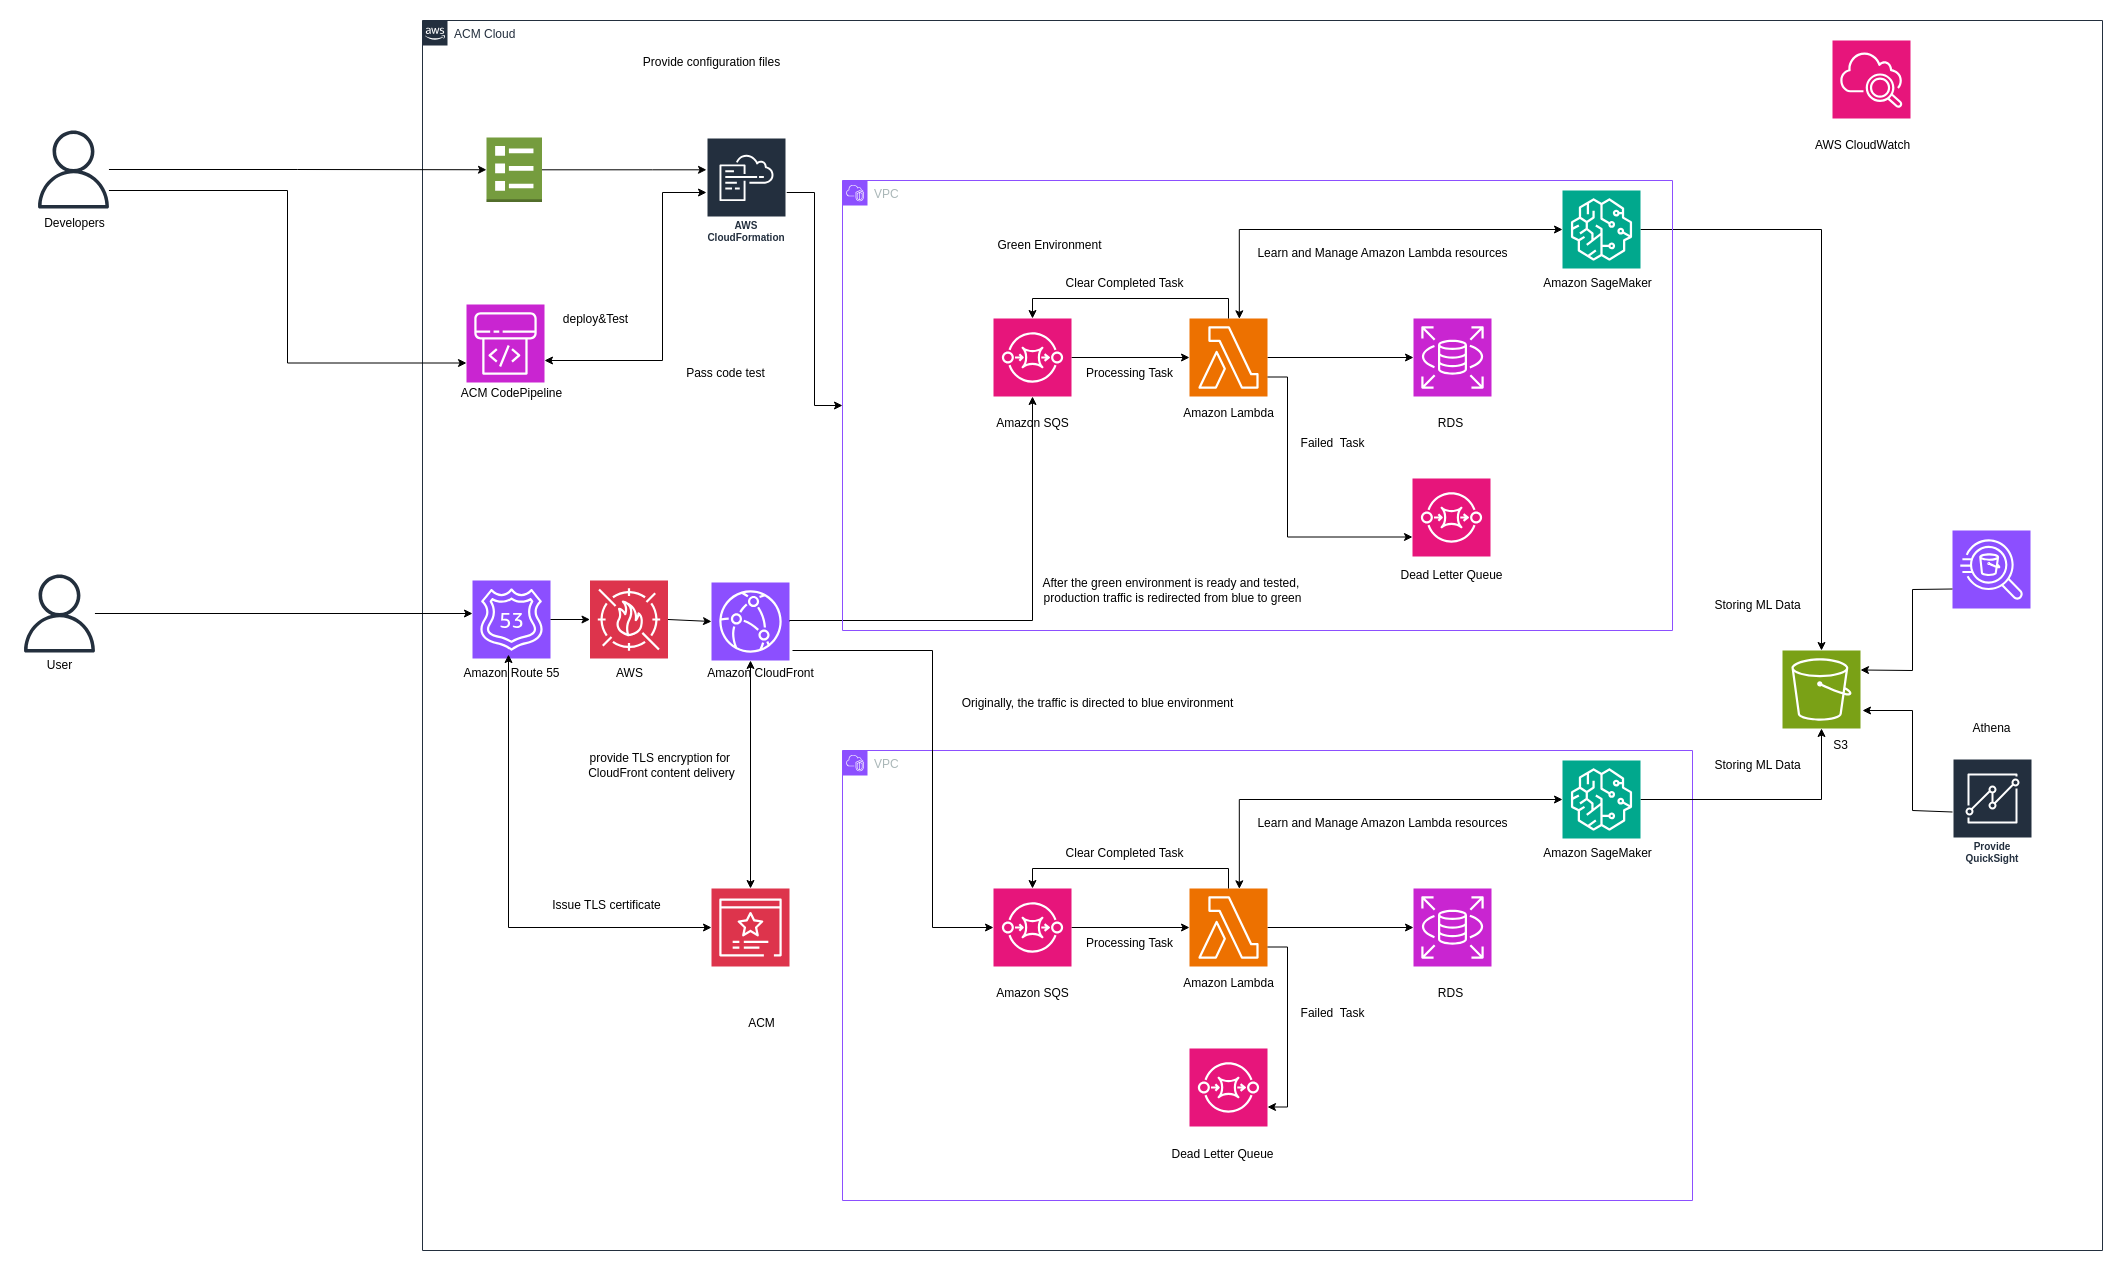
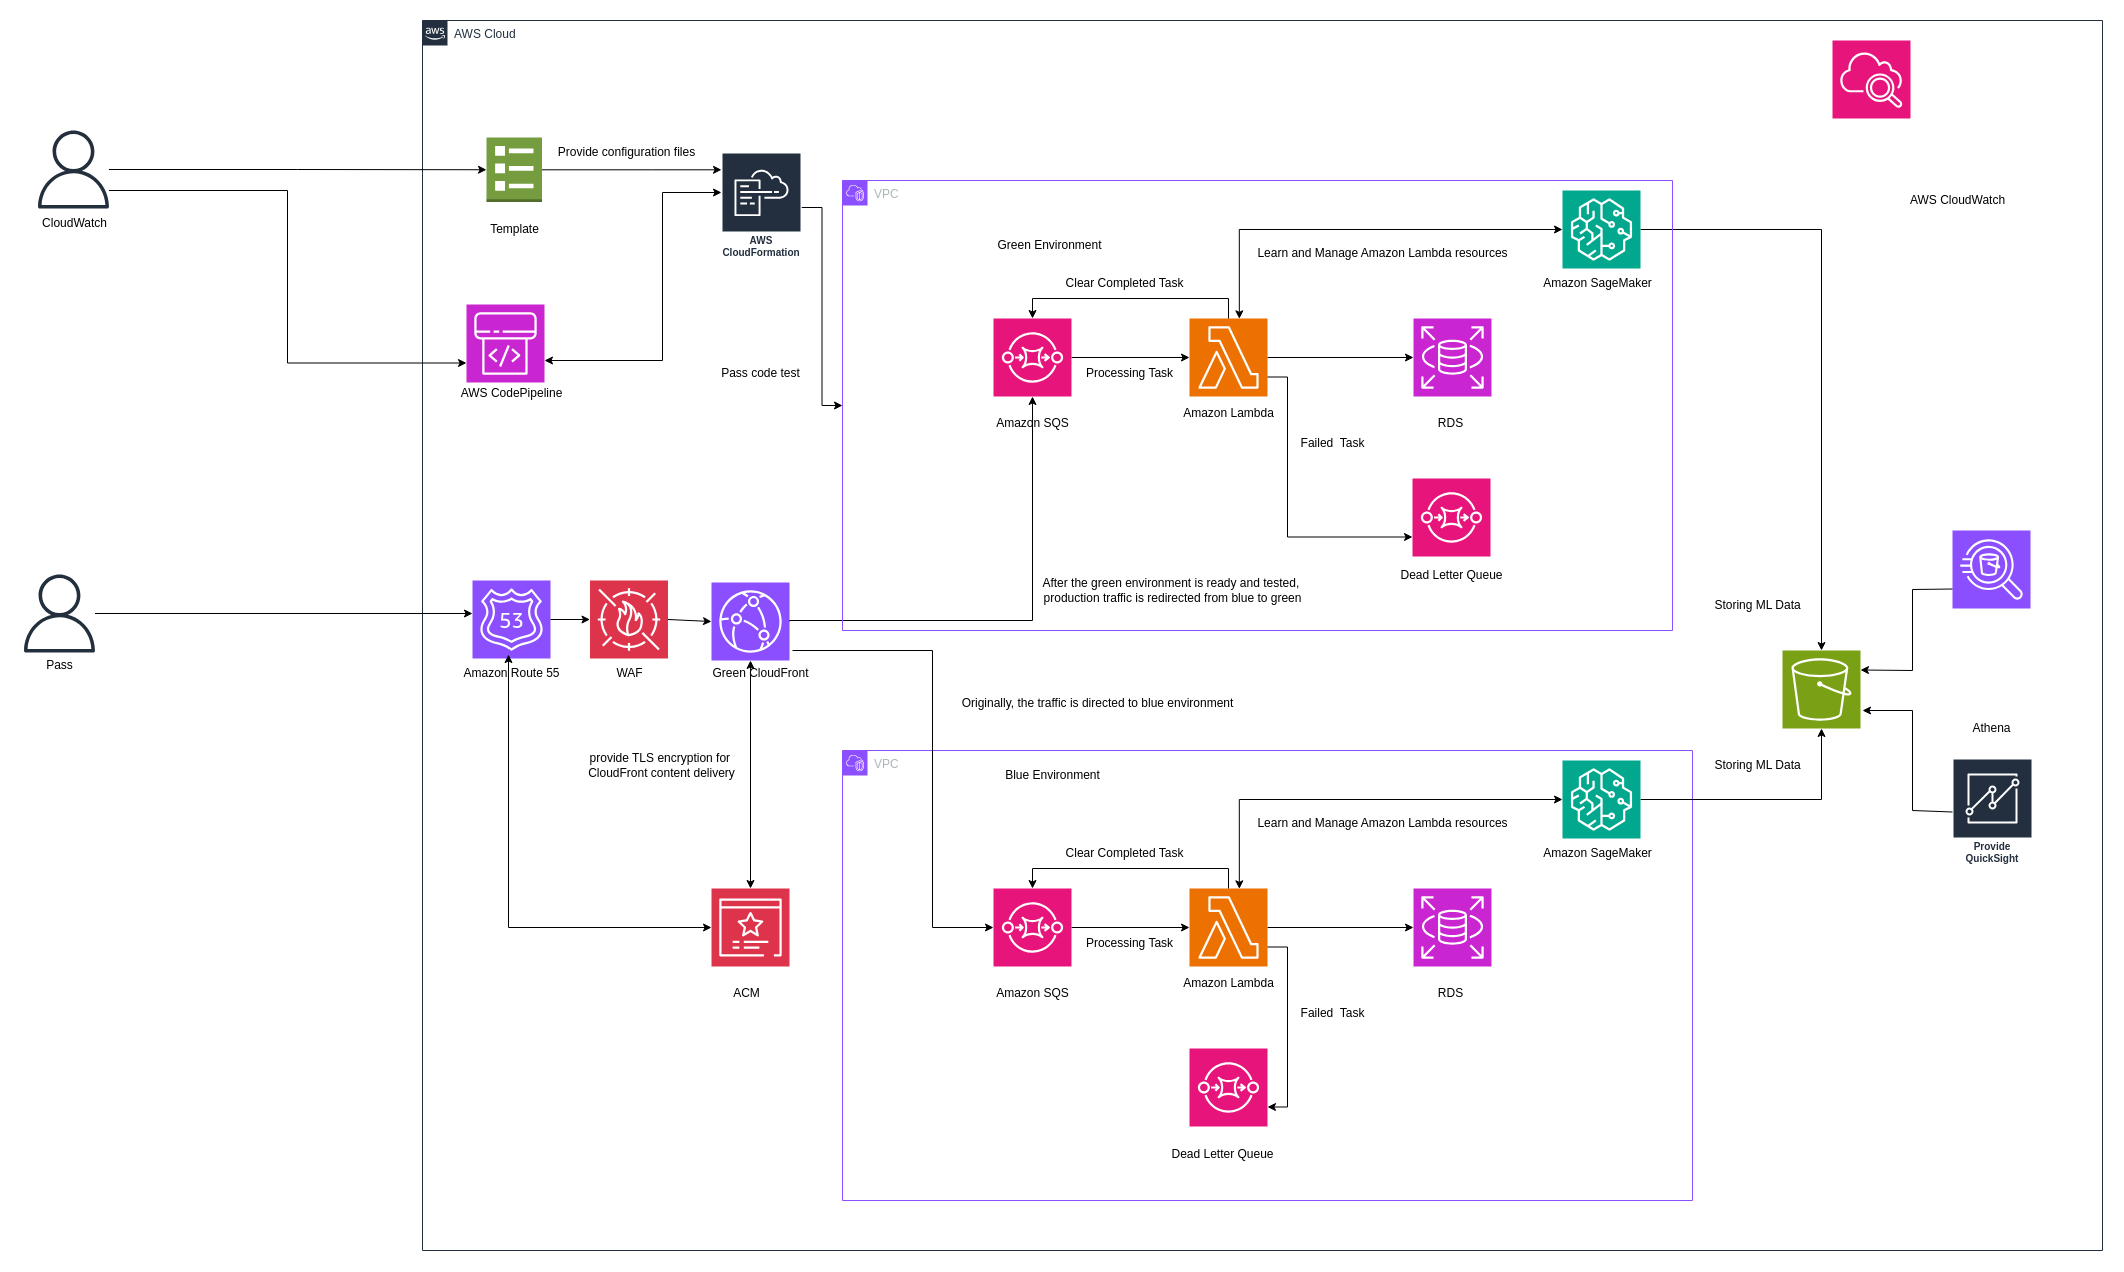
(482, 35) -> (482, 35)
(712, 63) -> (627, 153)
(1863, 146) -> (1958, 201)
(747, 193) -> (762, 208)
(75, 224) -> (75, 224)
none -> (514, 230)
(596, 320) -> none
(726, 374) -> (761, 374)
(512, 394) -> (512, 394)
(60, 666) -> (60, 666)
(630, 674) -> (630, 674)
(761, 674) -> (761, 674)
(1841, 746) -> none
none -> (1053, 776)
(607, 906) -> none
(762, 1024) -> (747, 994)
